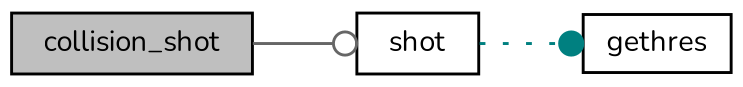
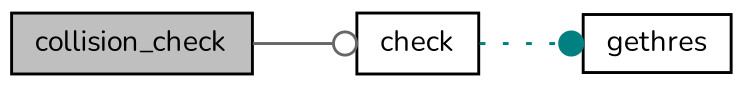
(132, 44) -> (132, 44)
(418, 44) -> (418, 44)
